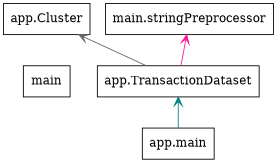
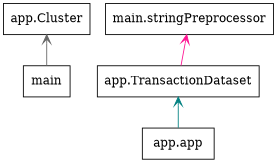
(116, 52) -> (47, 54)
(178, 144) -> (178, 144)
